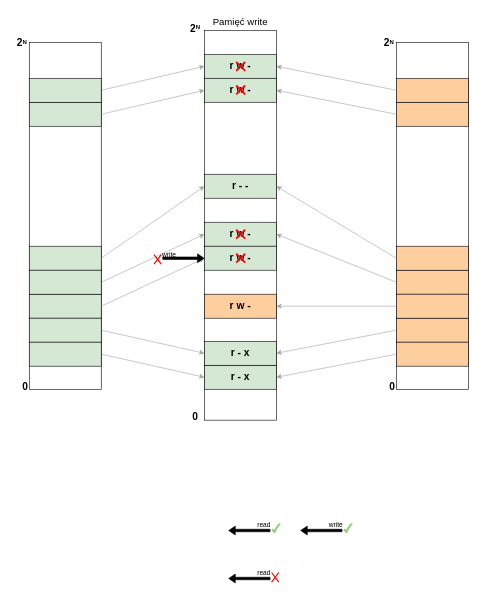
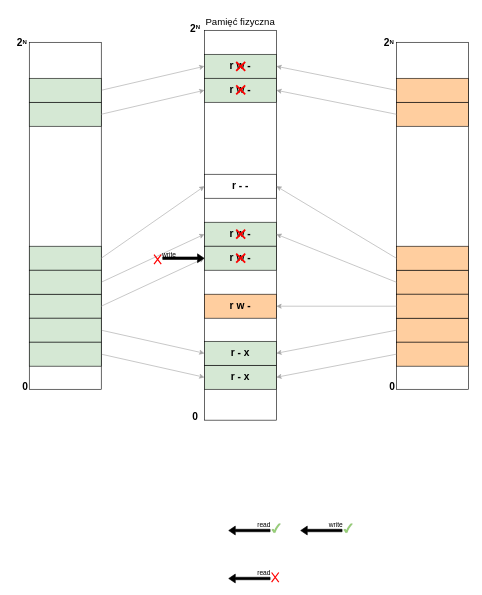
(240, 21) -> (240, 21)
(240, 186) -> (240, 186)
